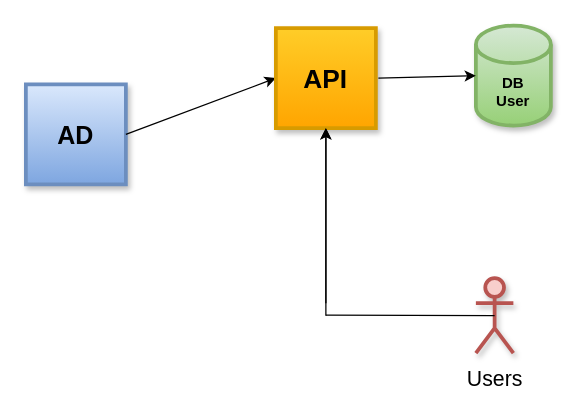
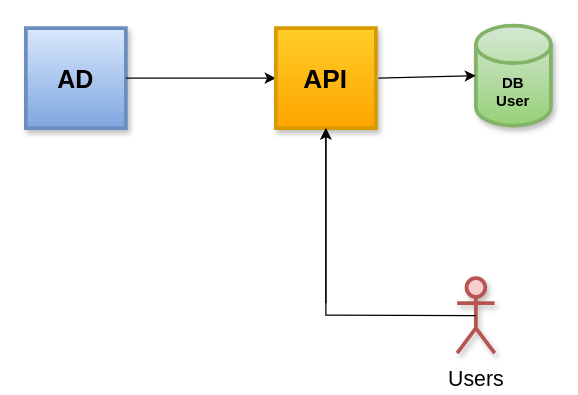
(76, 134) -> (76, 78)
(494, 316) -> (476, 316)
